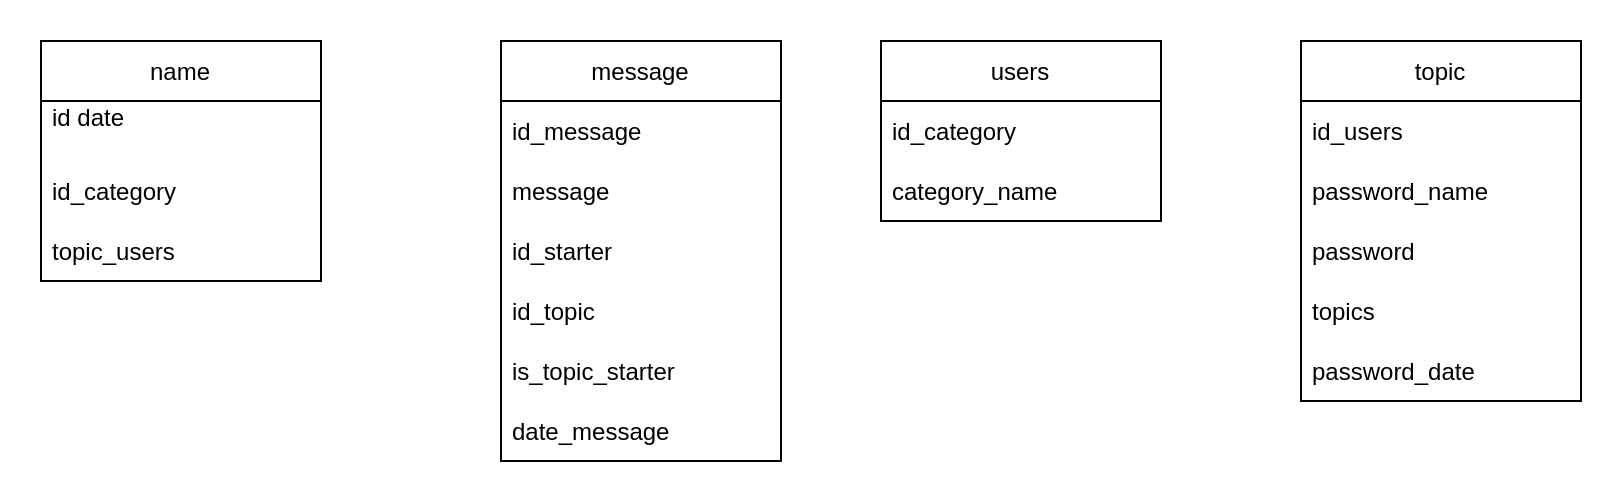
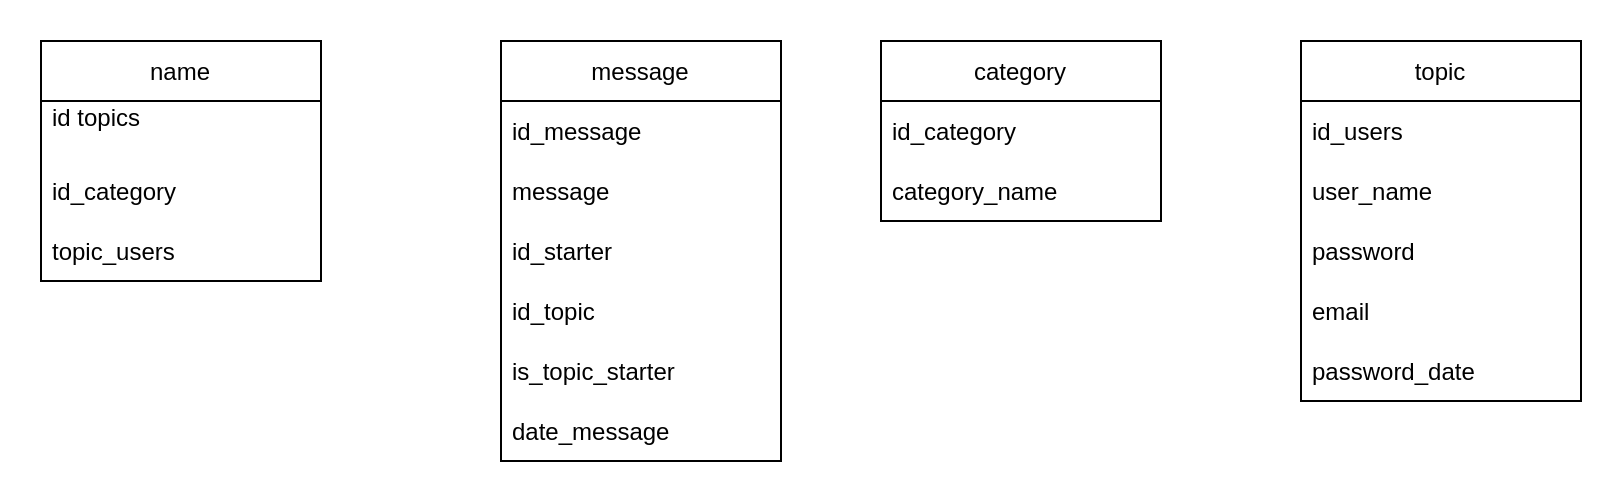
(1020, 72) -> (1020, 72)
(93, 118) -> (103, 118)
(1399, 192) -> (1372, 192)
(1349, 312) -> (1339, 312)
